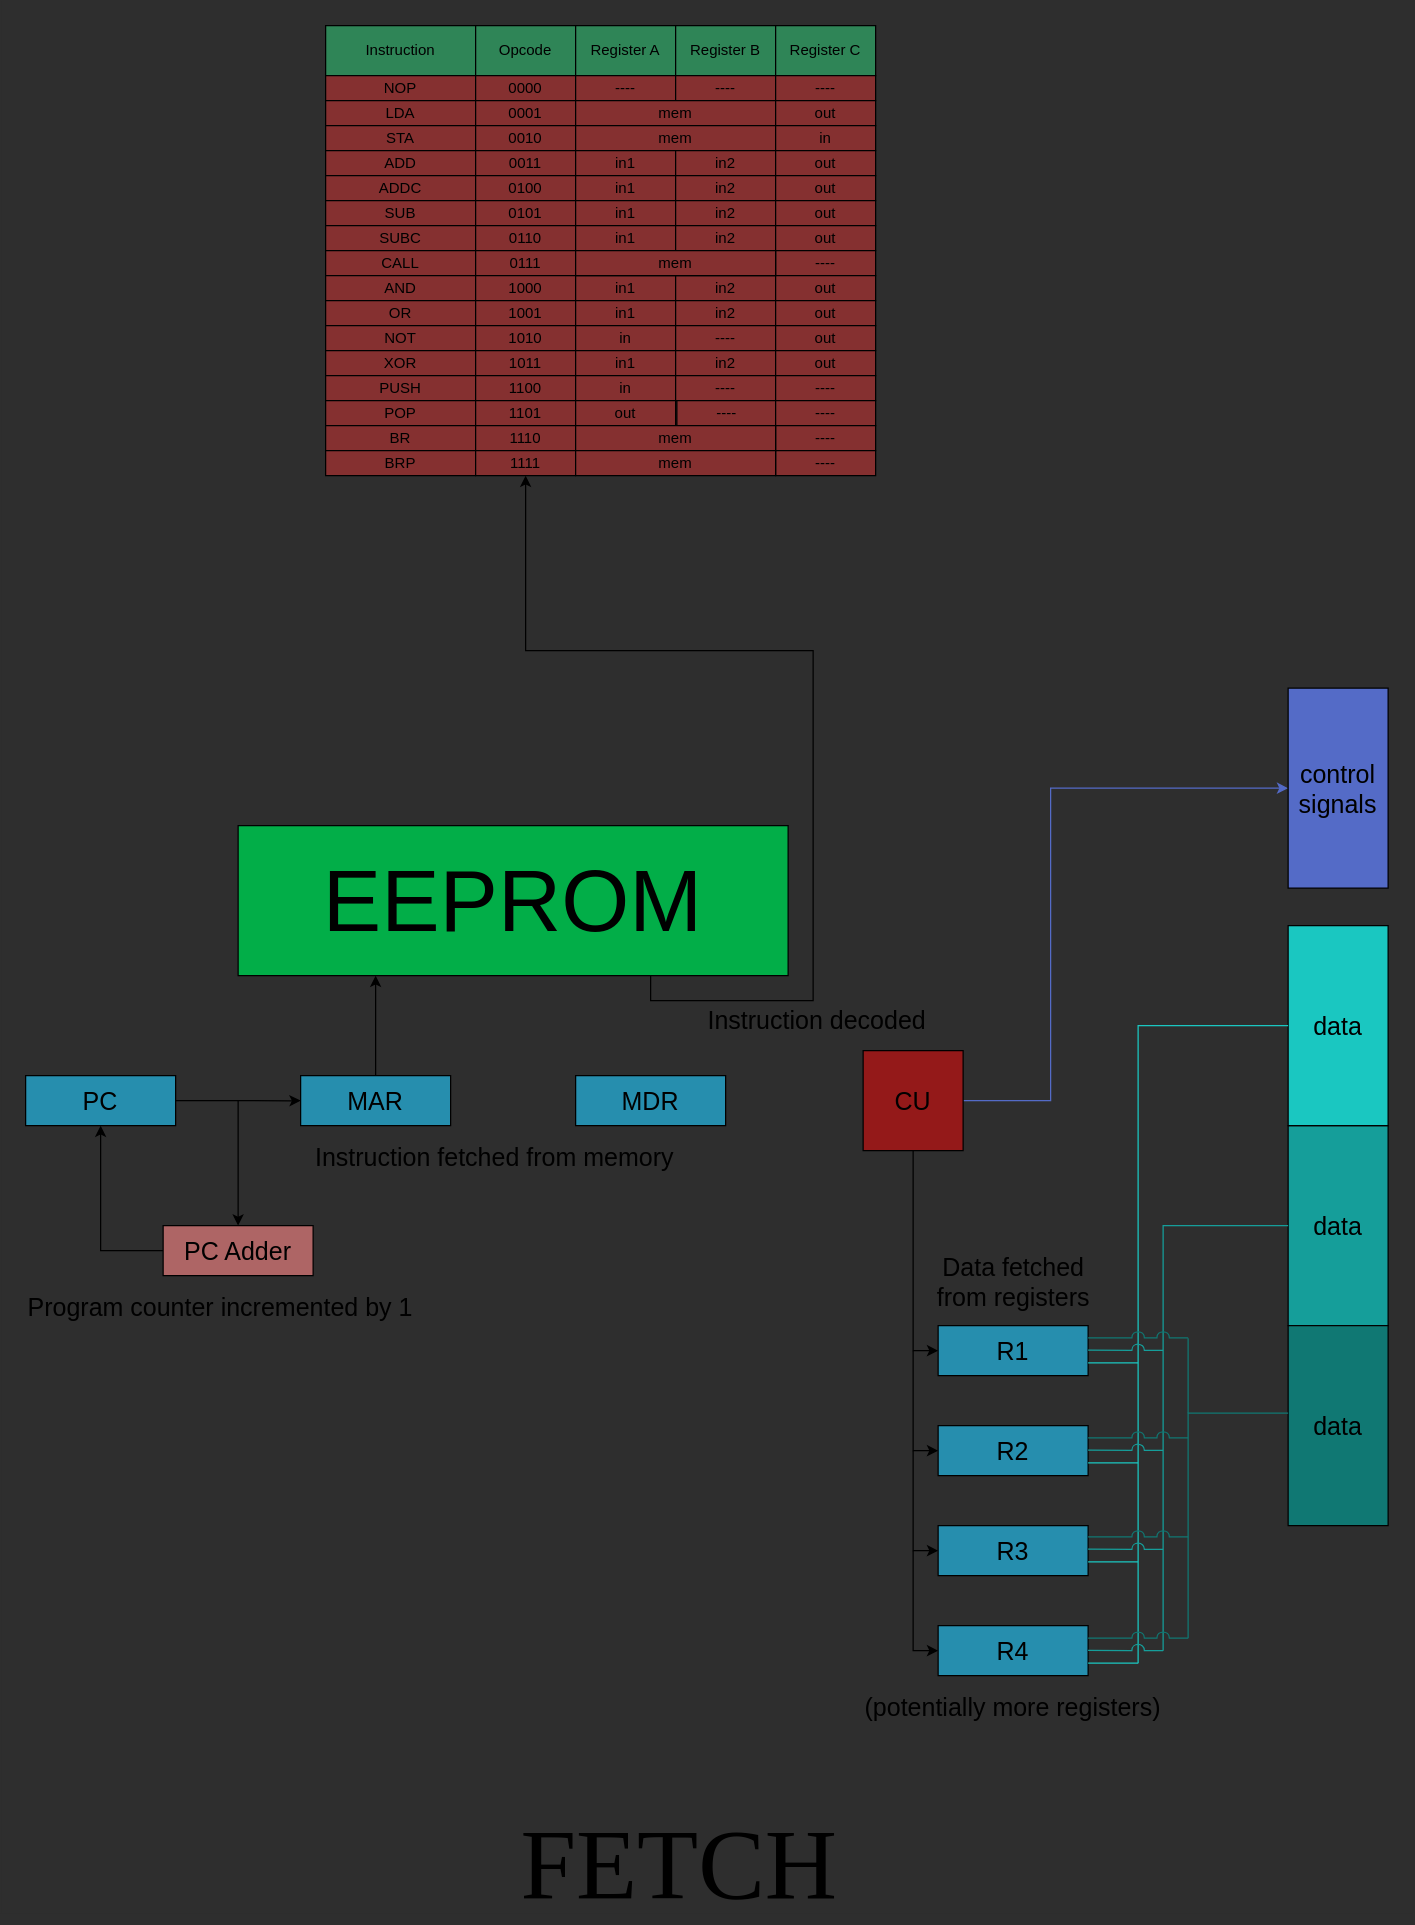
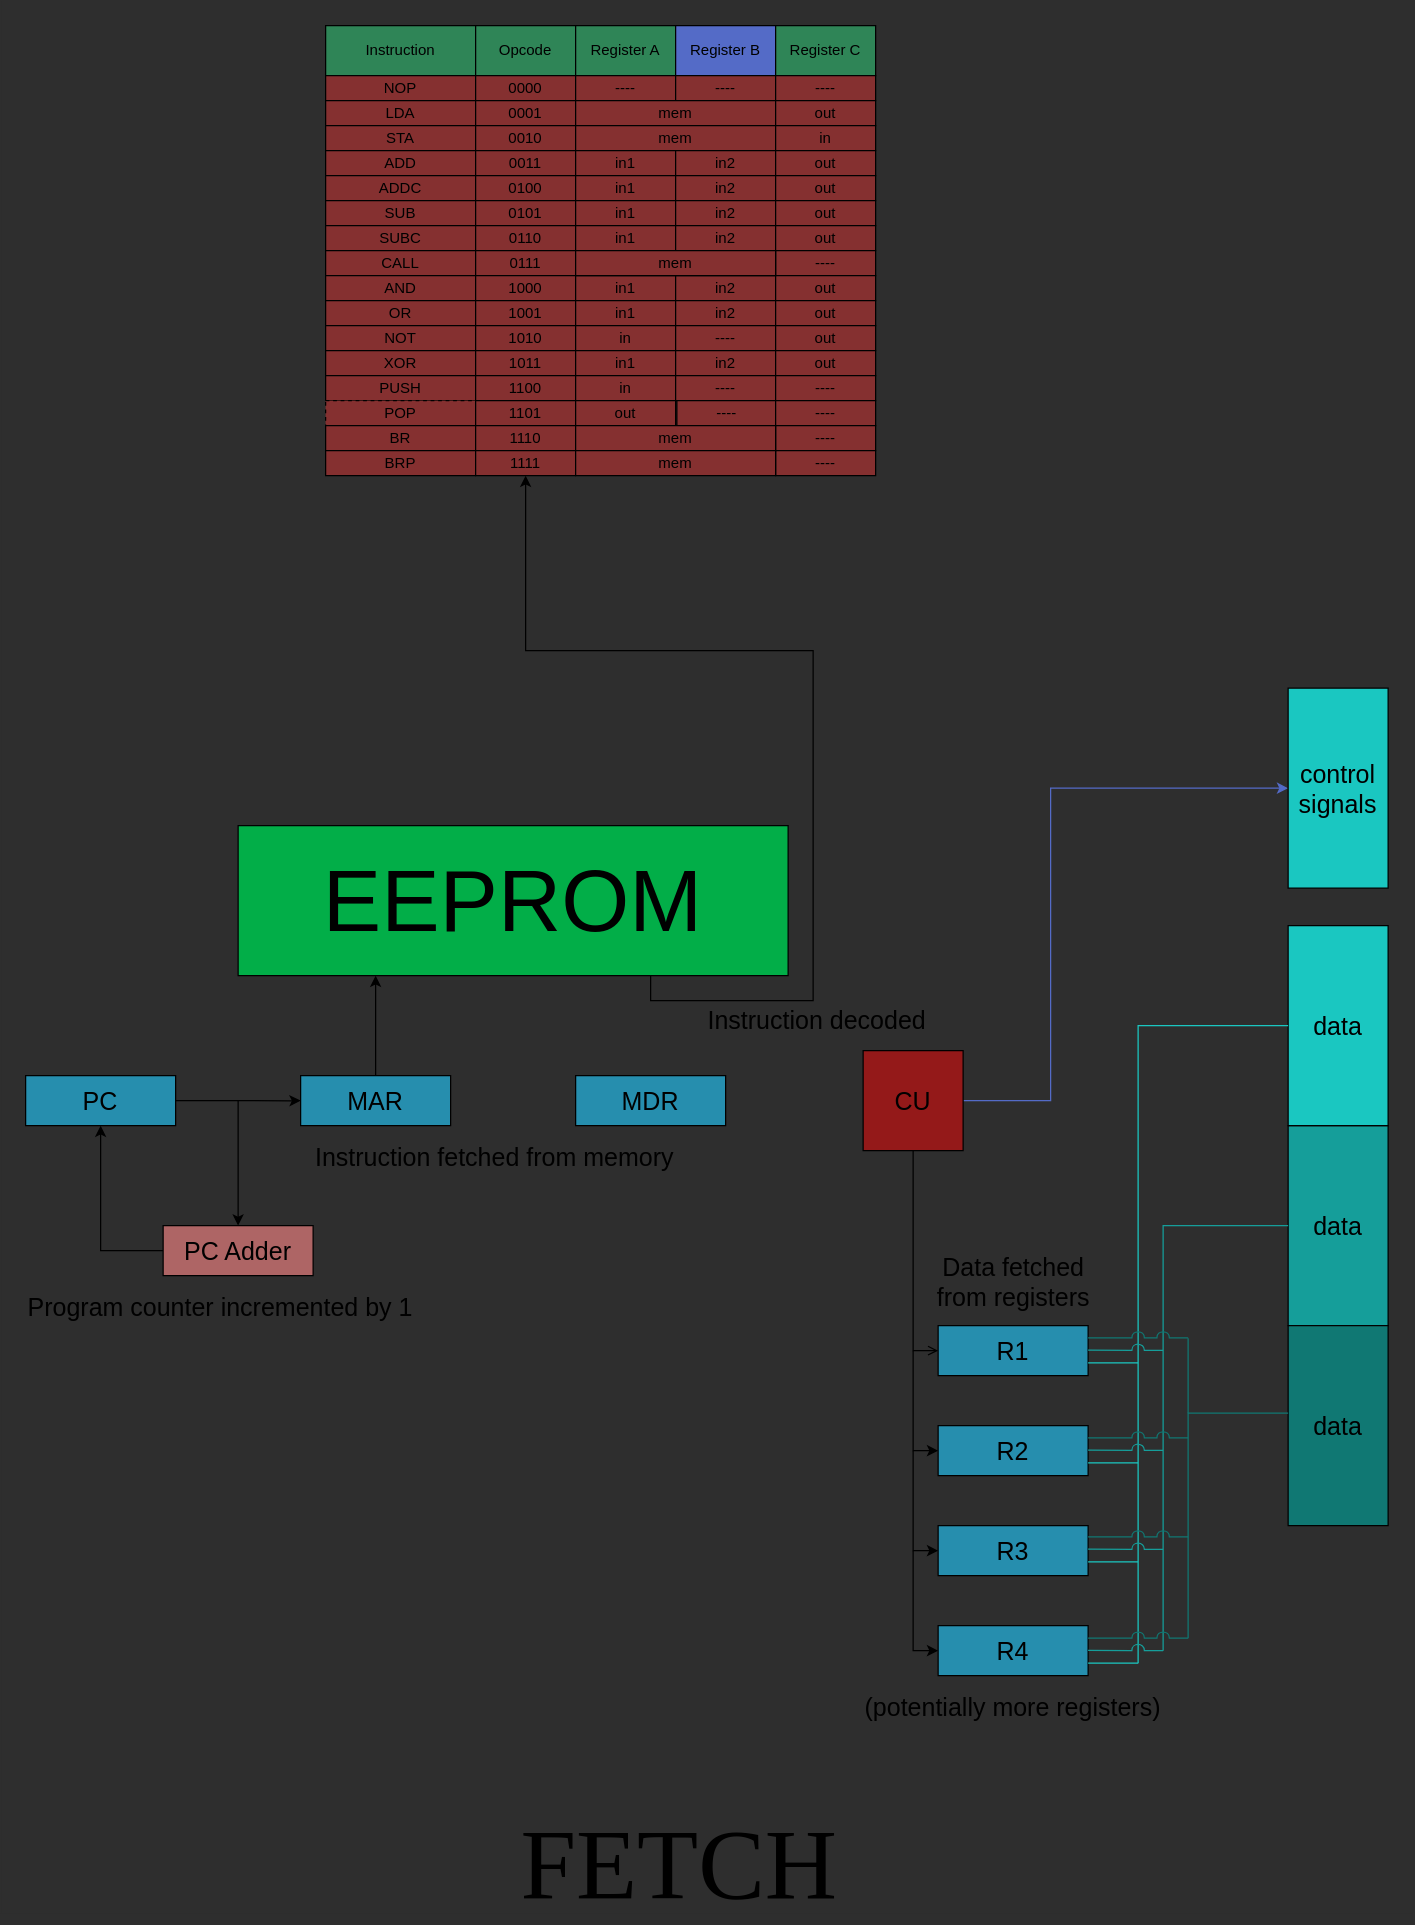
(726, 51) -> (726, 51)
(401, 413) -> (401, 413)
(1338, 788) -> (1338, 788)
(928, 1351) -> (930, 1351)
